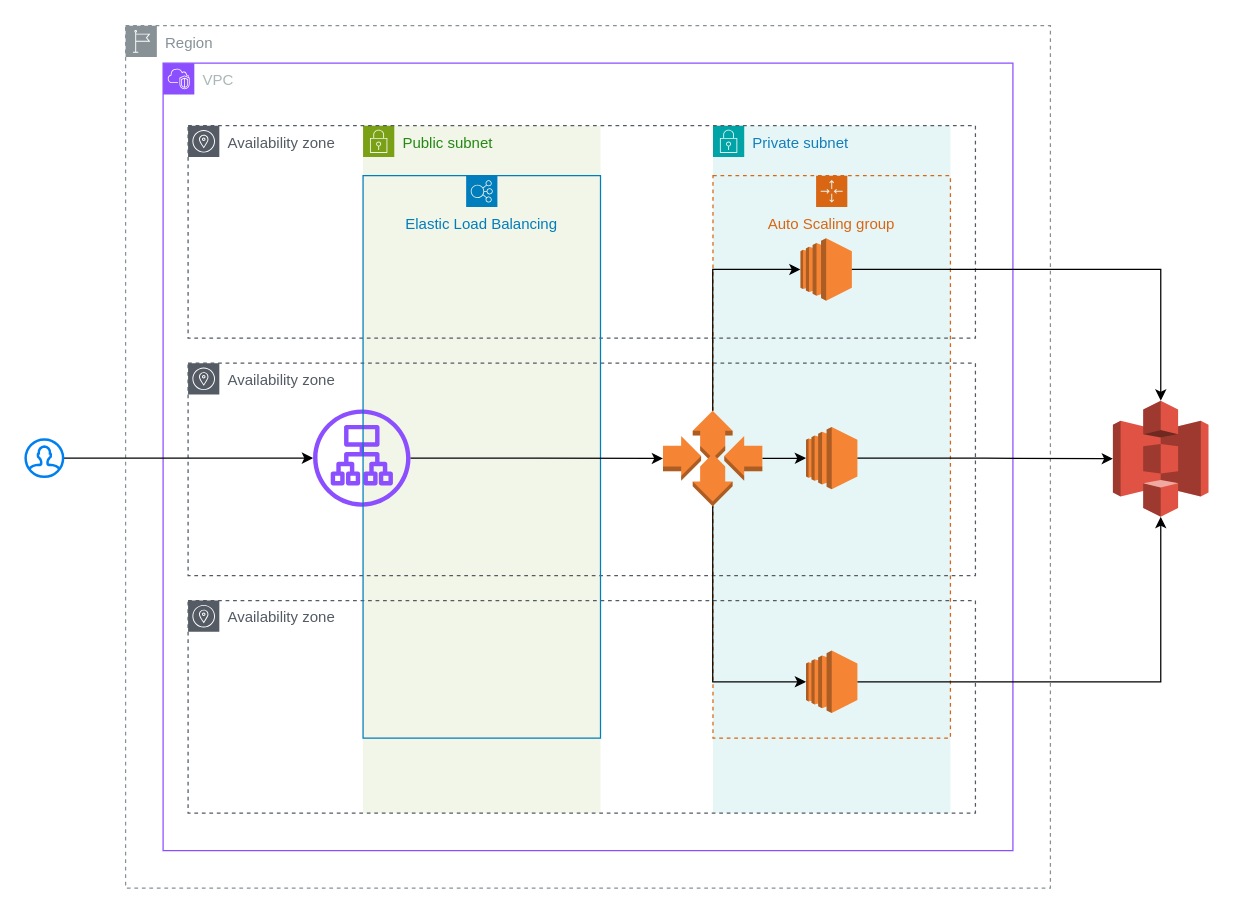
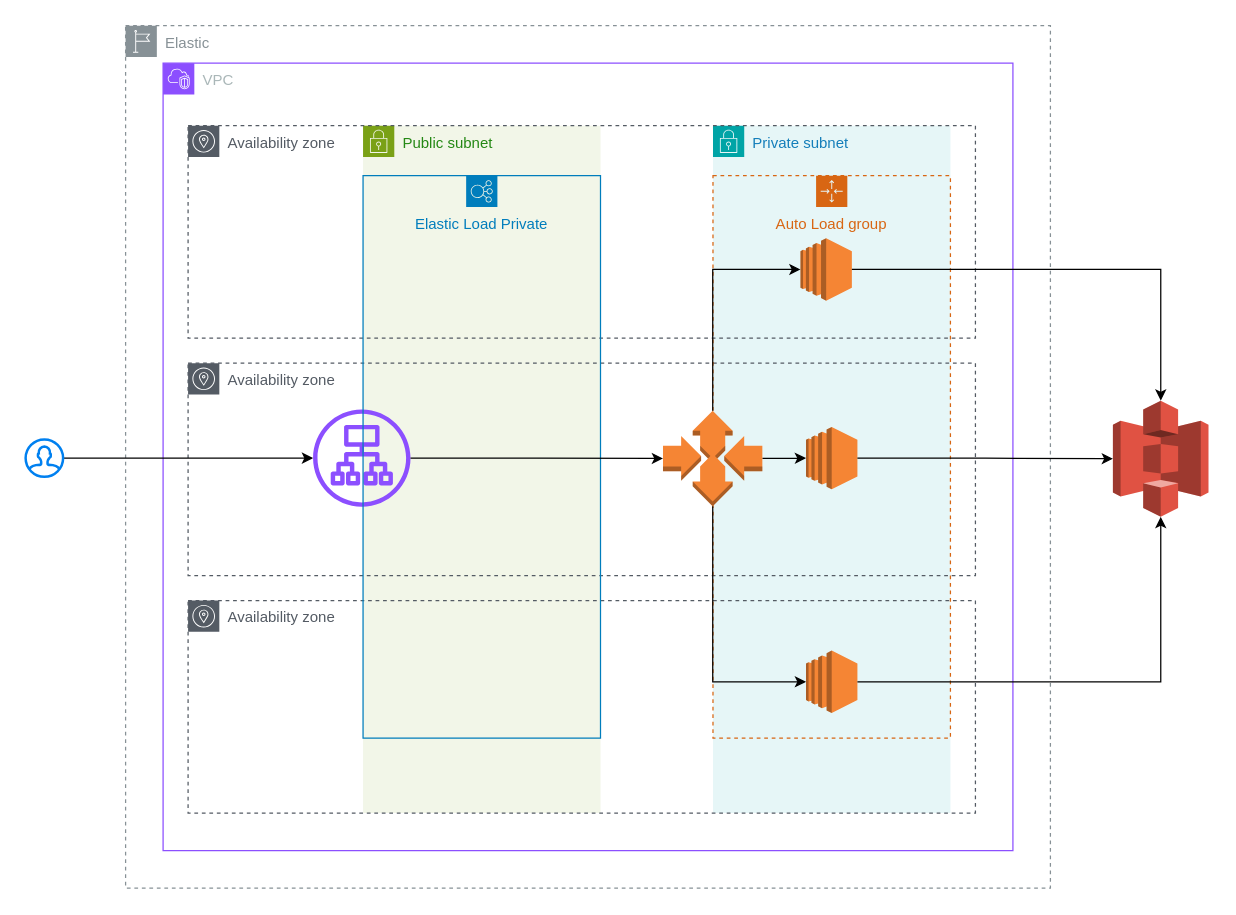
(189, 43) -> (191, 43)
(482, 225) -> (482, 225)
(832, 225) -> (832, 225)
